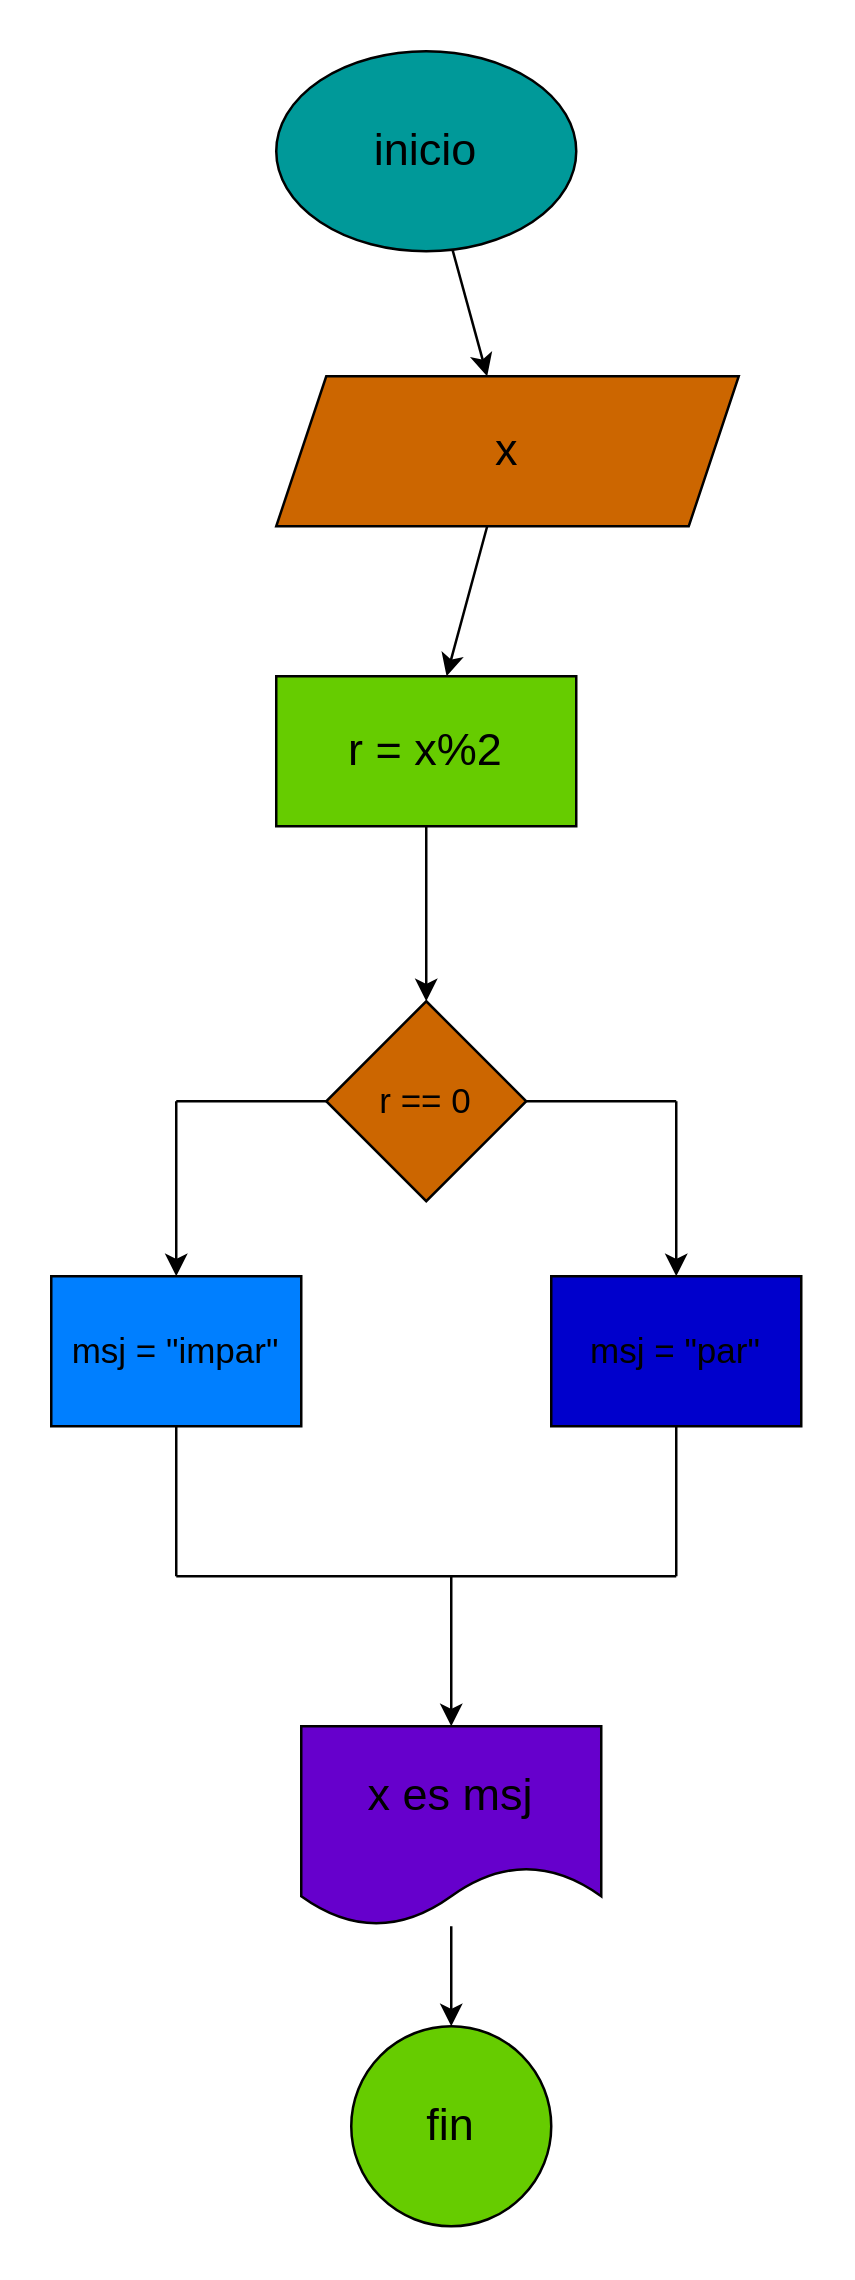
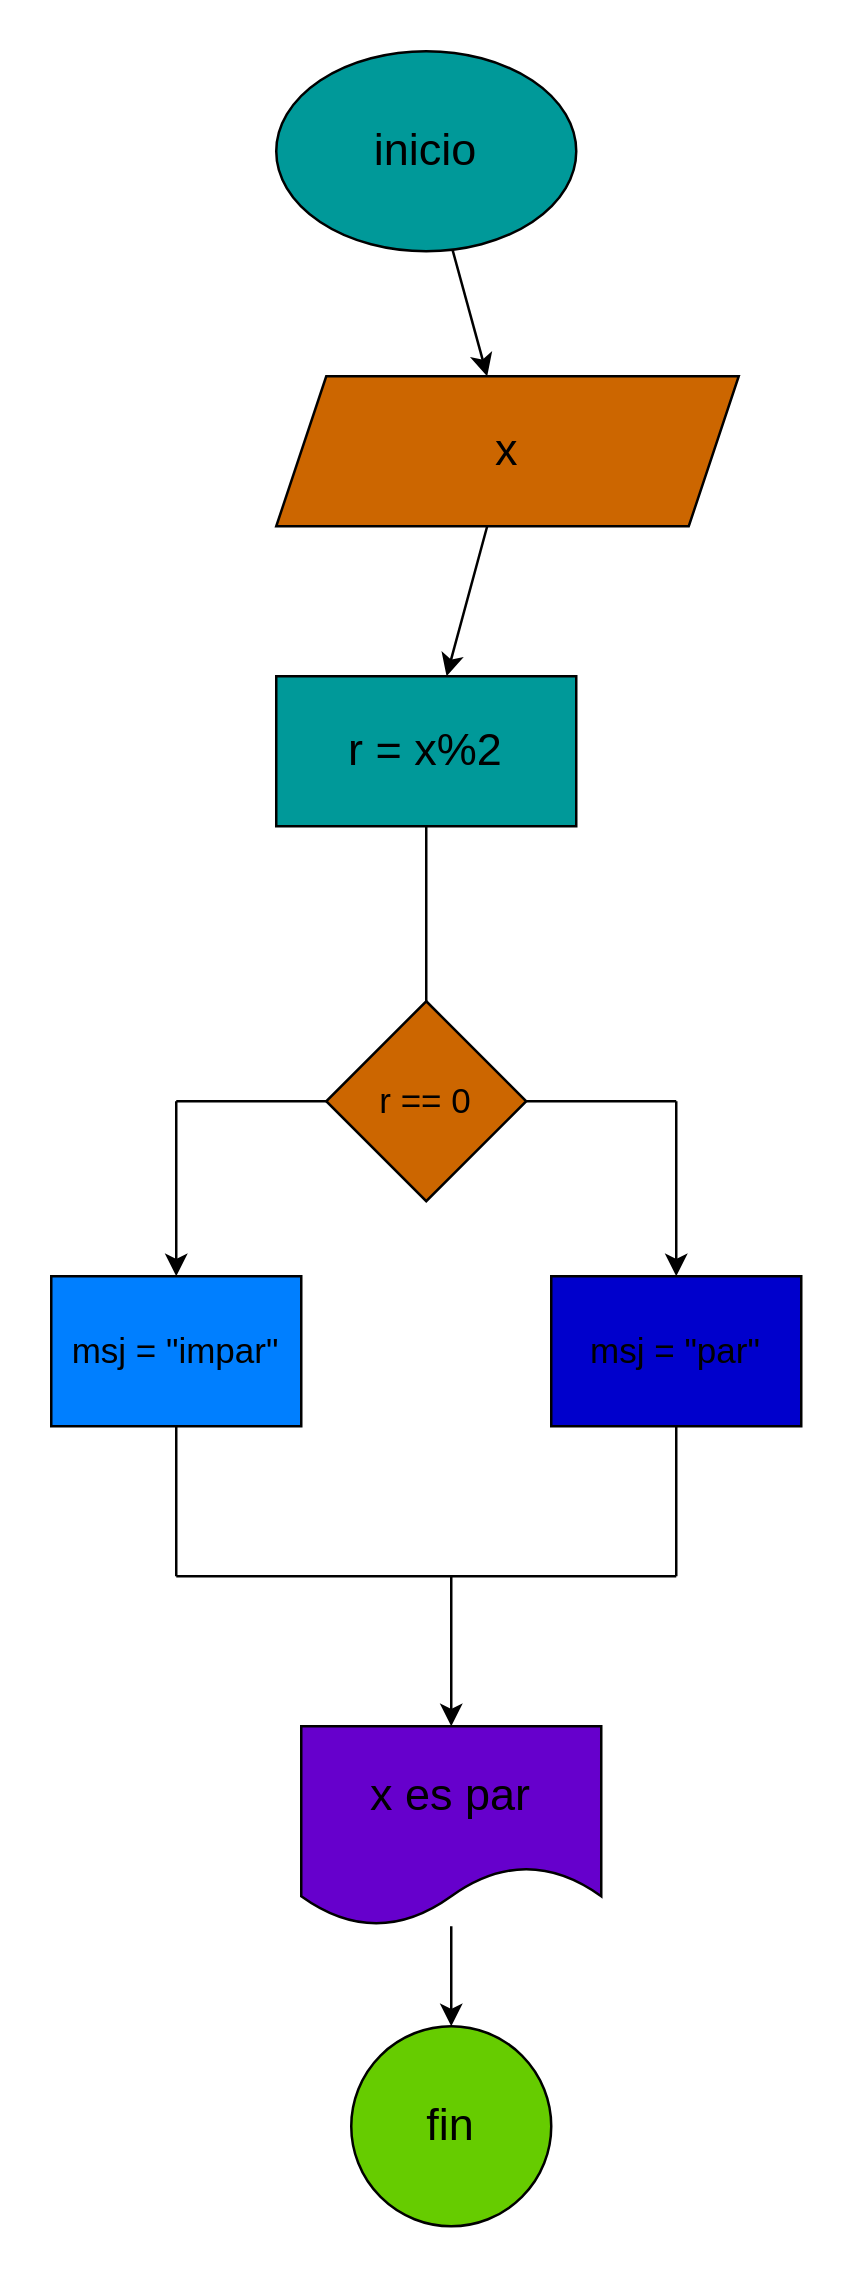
(426, 751) -> (426, 751)
(426, 983) -> (426, 990)
(451, 1796) -> (451, 1796)
